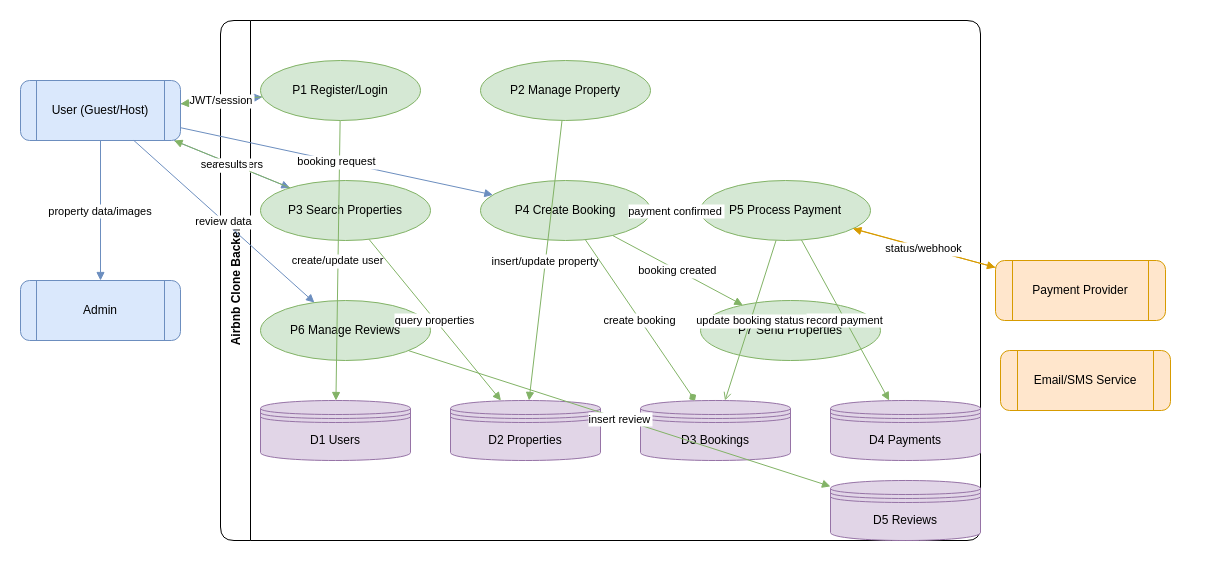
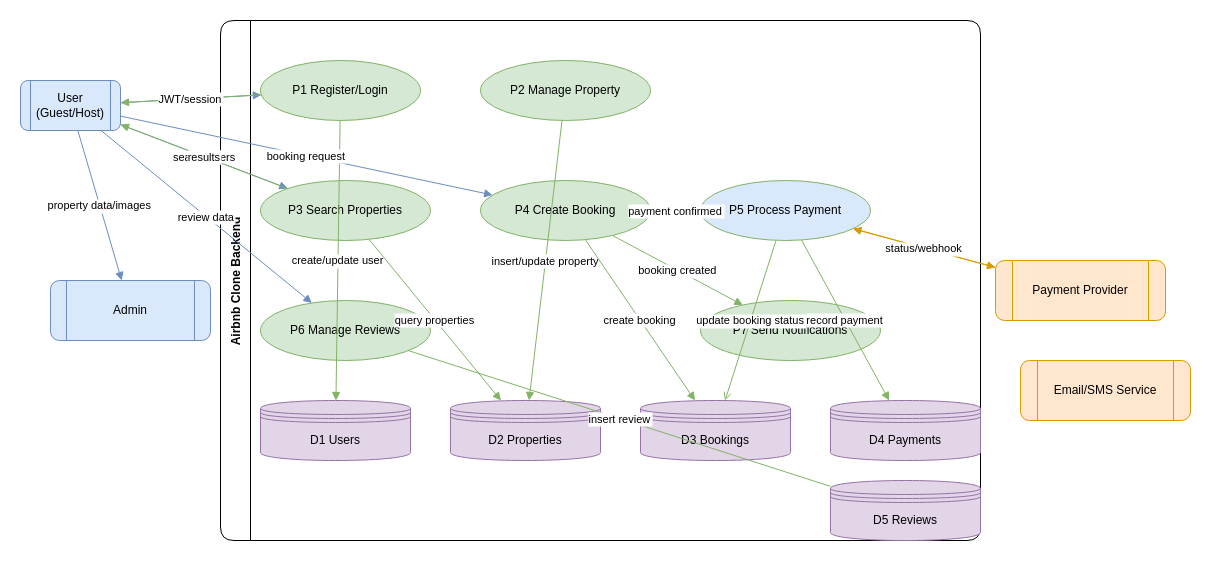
(101, 111) -> (71, 106)
(786, 211) -> (786, 211)
(101, 311) -> (131, 311)
(791, 331) -> (791, 331)
(1086, 381) -> (1106, 391)
(690, 392) -> (689, 392)
(821, 483) -> (825, 485)
